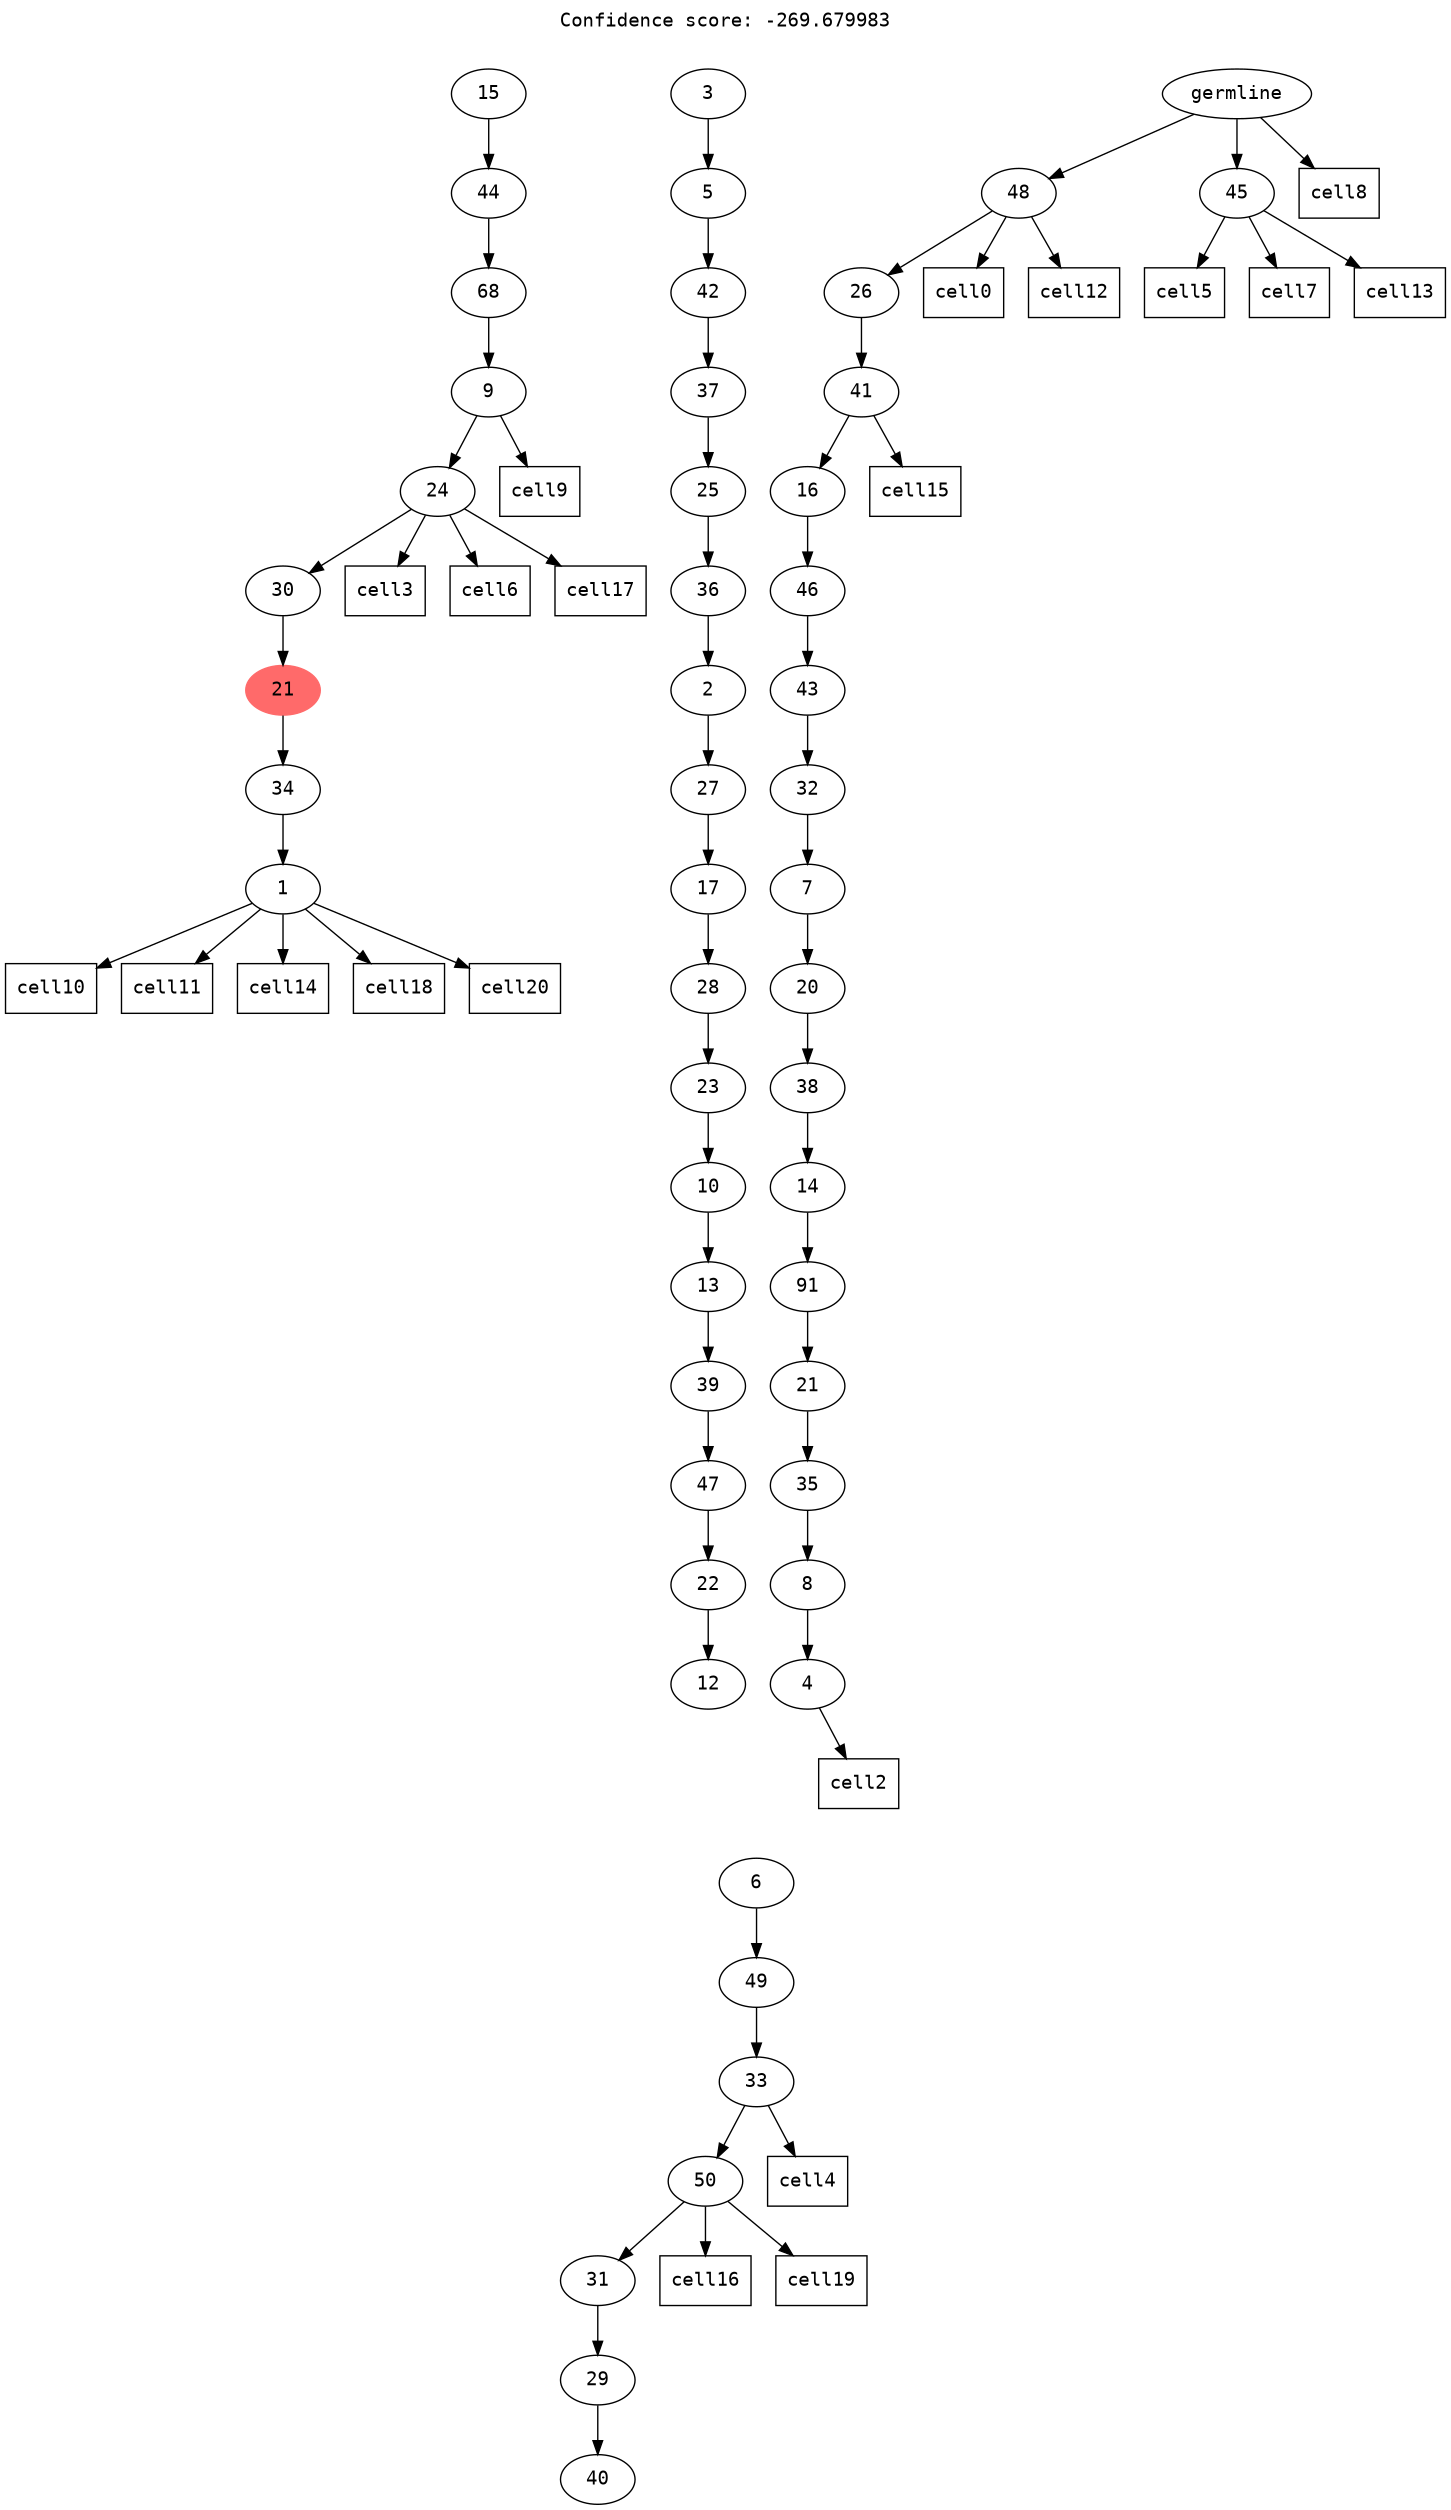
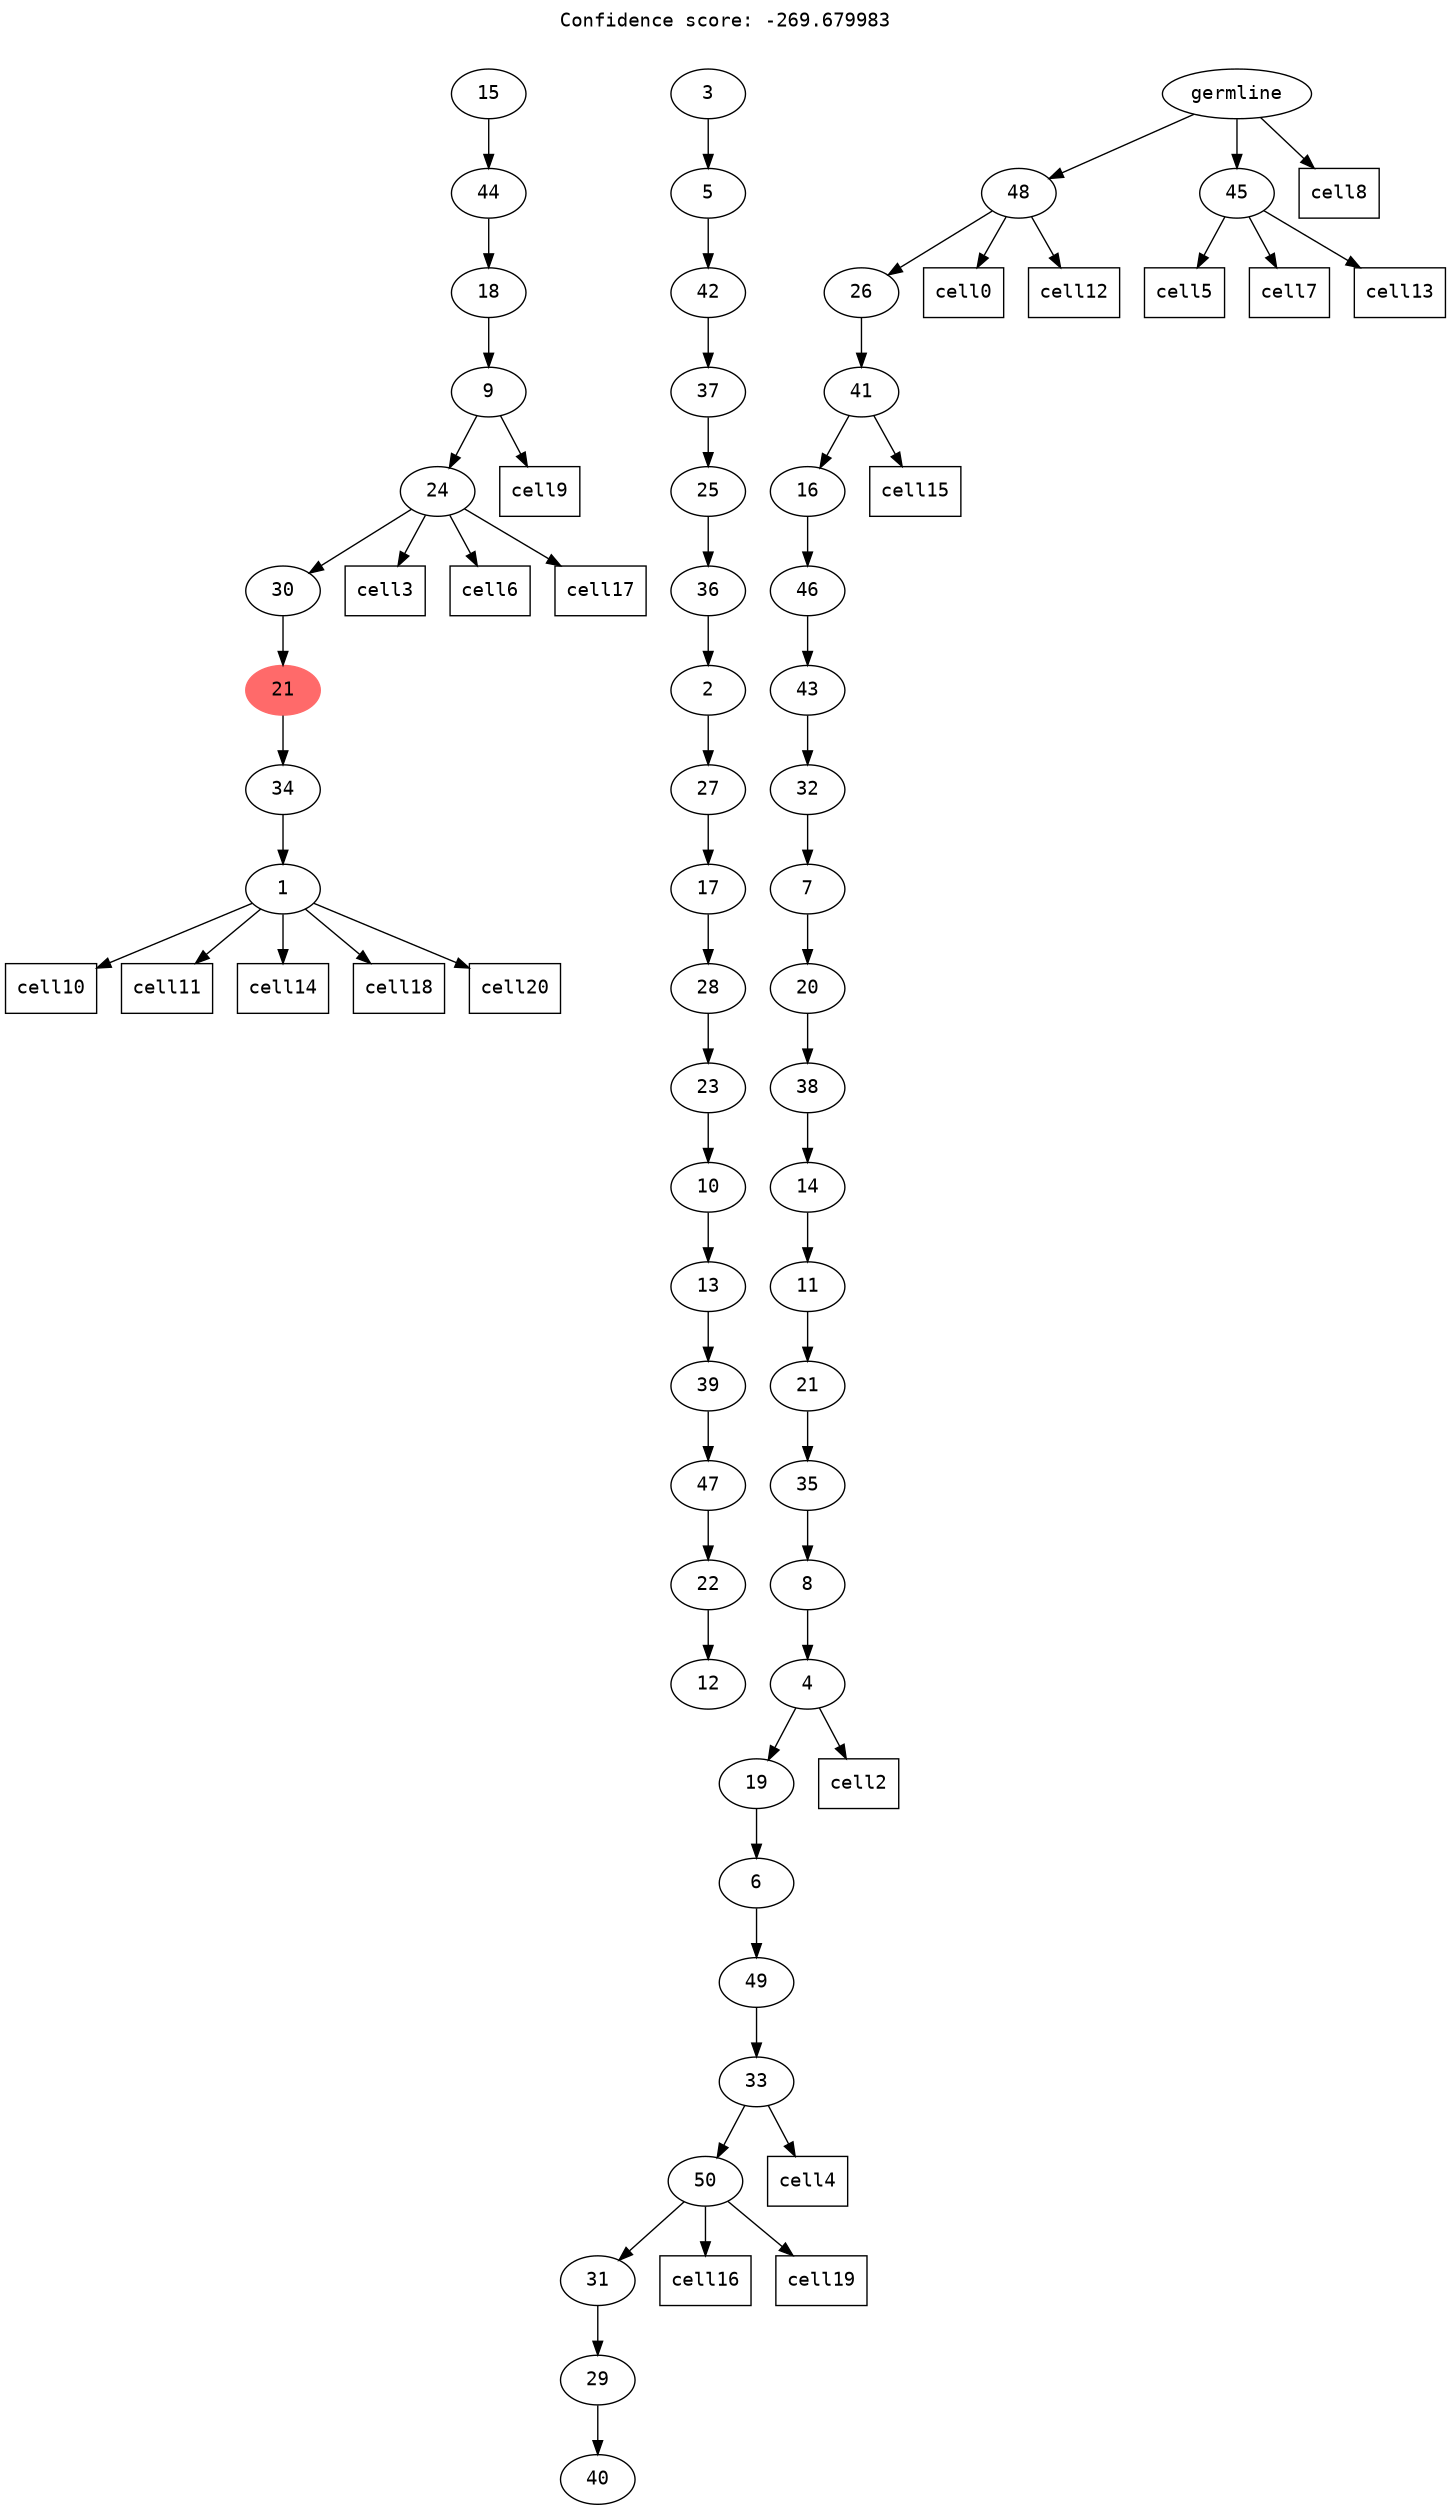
(489, 293) -> (489, 293)
(808, 1287) -> (808, 1287)
none -> (757, 1784)
